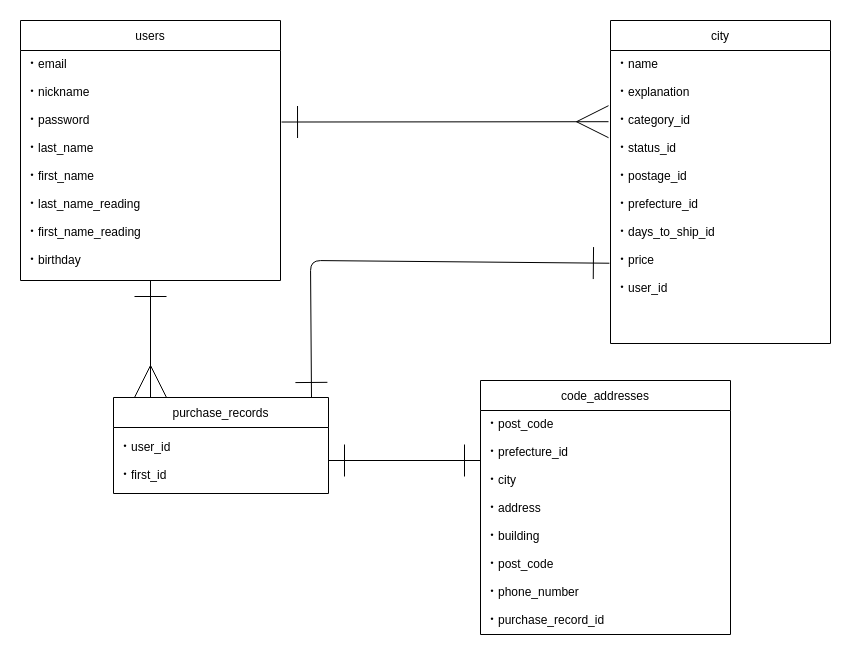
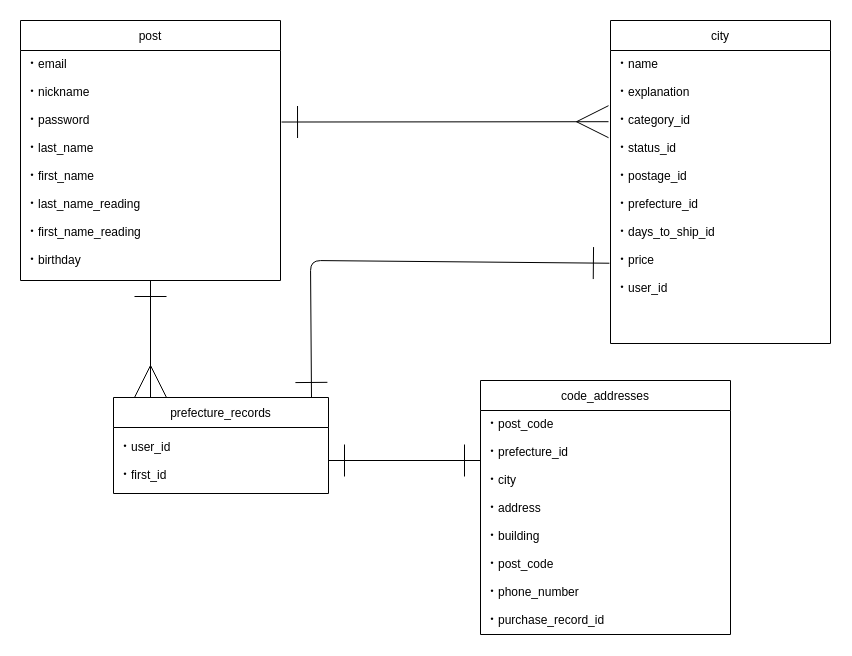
(150, 36) -> (150, 36)
(221, 413) -> (221, 413)
